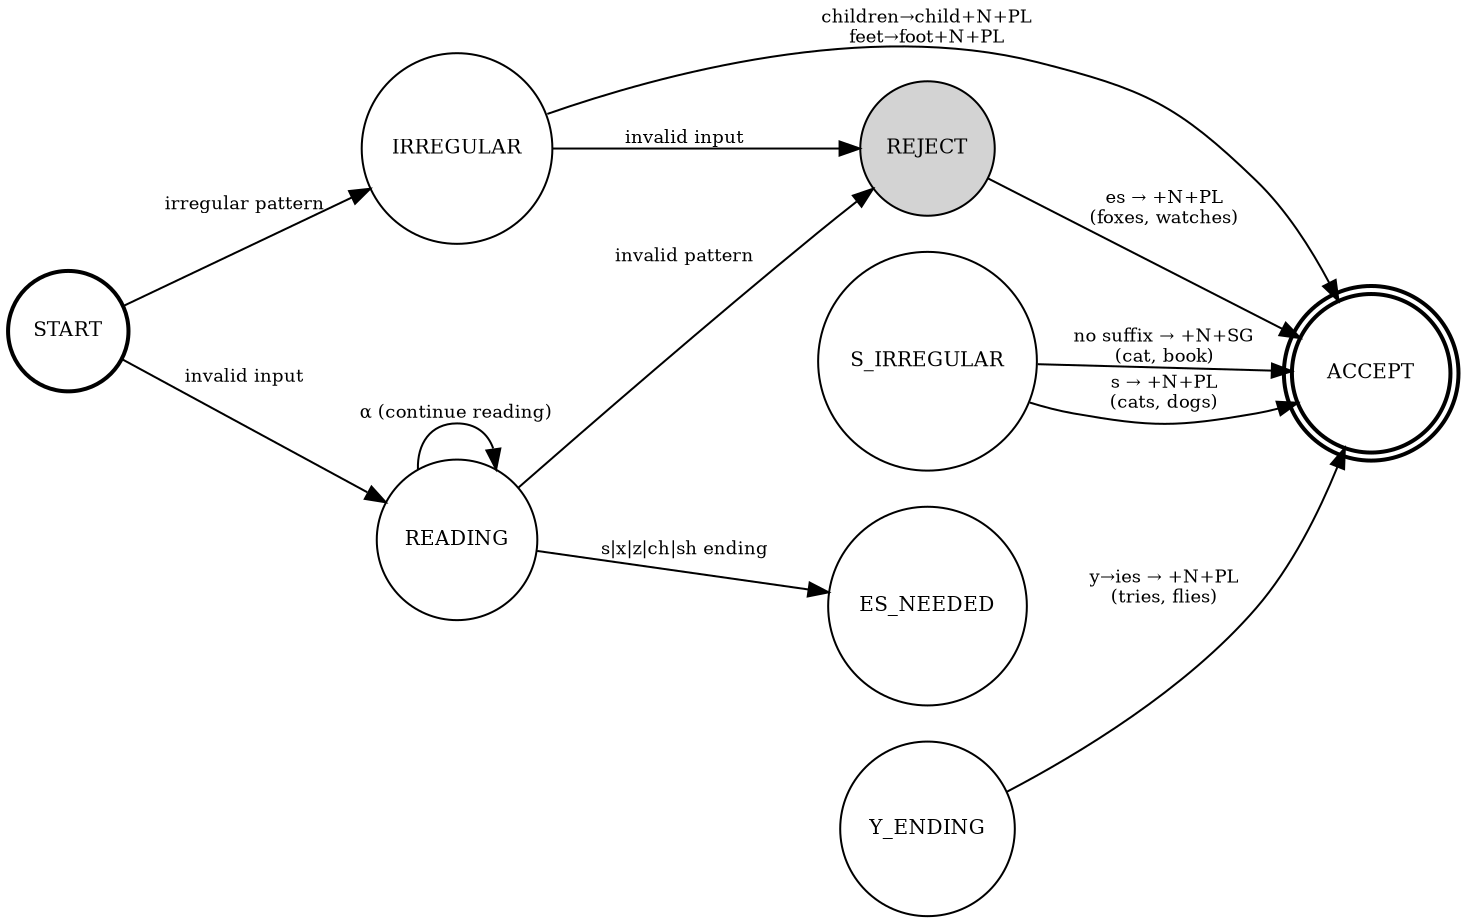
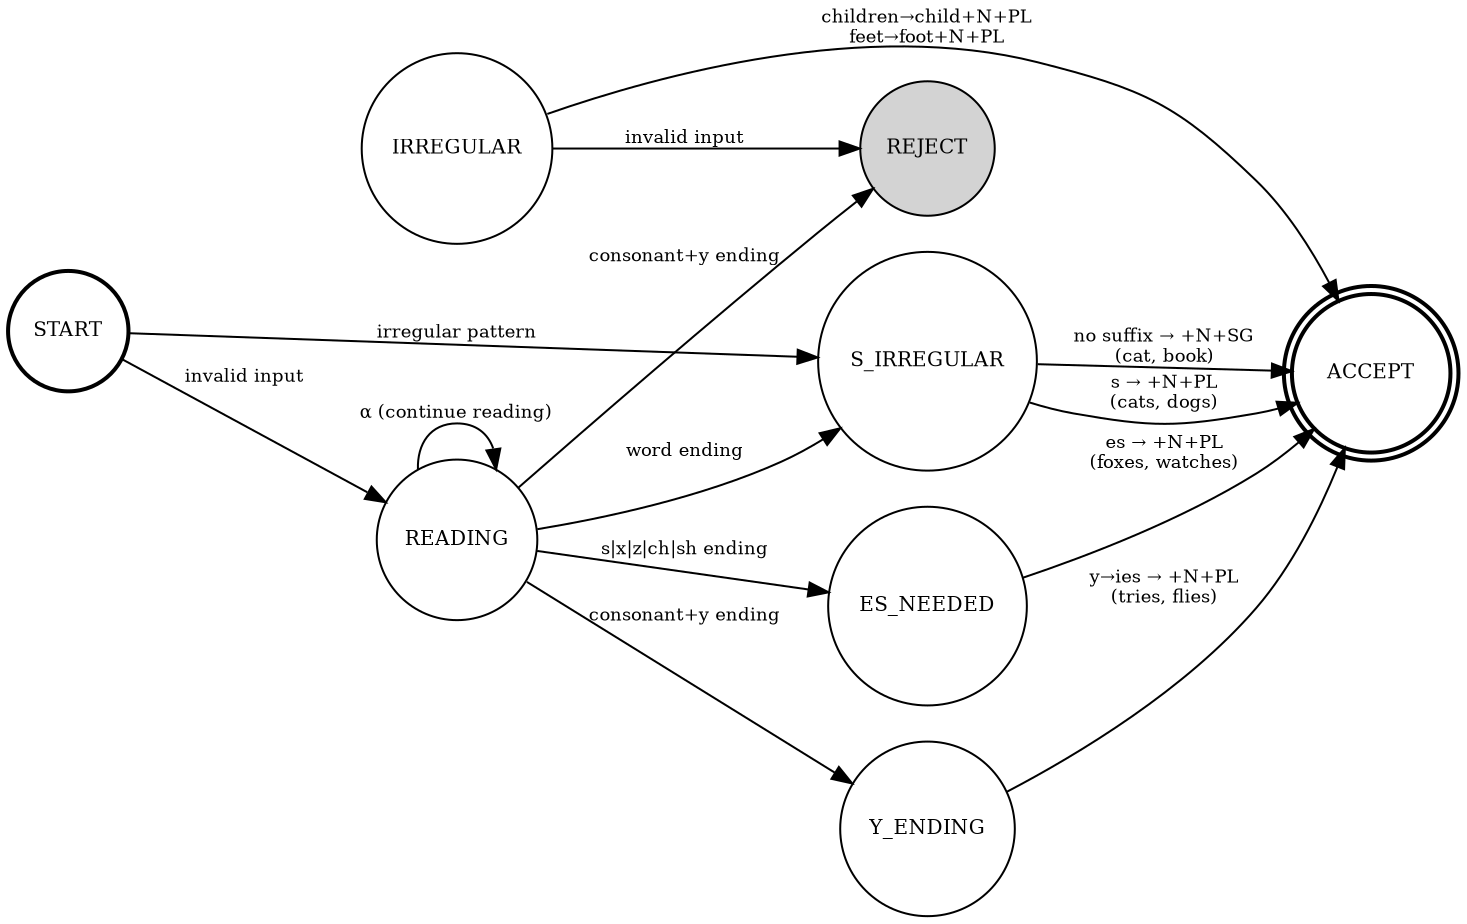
(238, 252) -> (463, 345)
(1135, 254) -> (1167, 521)
(685, 257) -> (685, 257)
none -> (684, 497)
none -> (681, 677)
